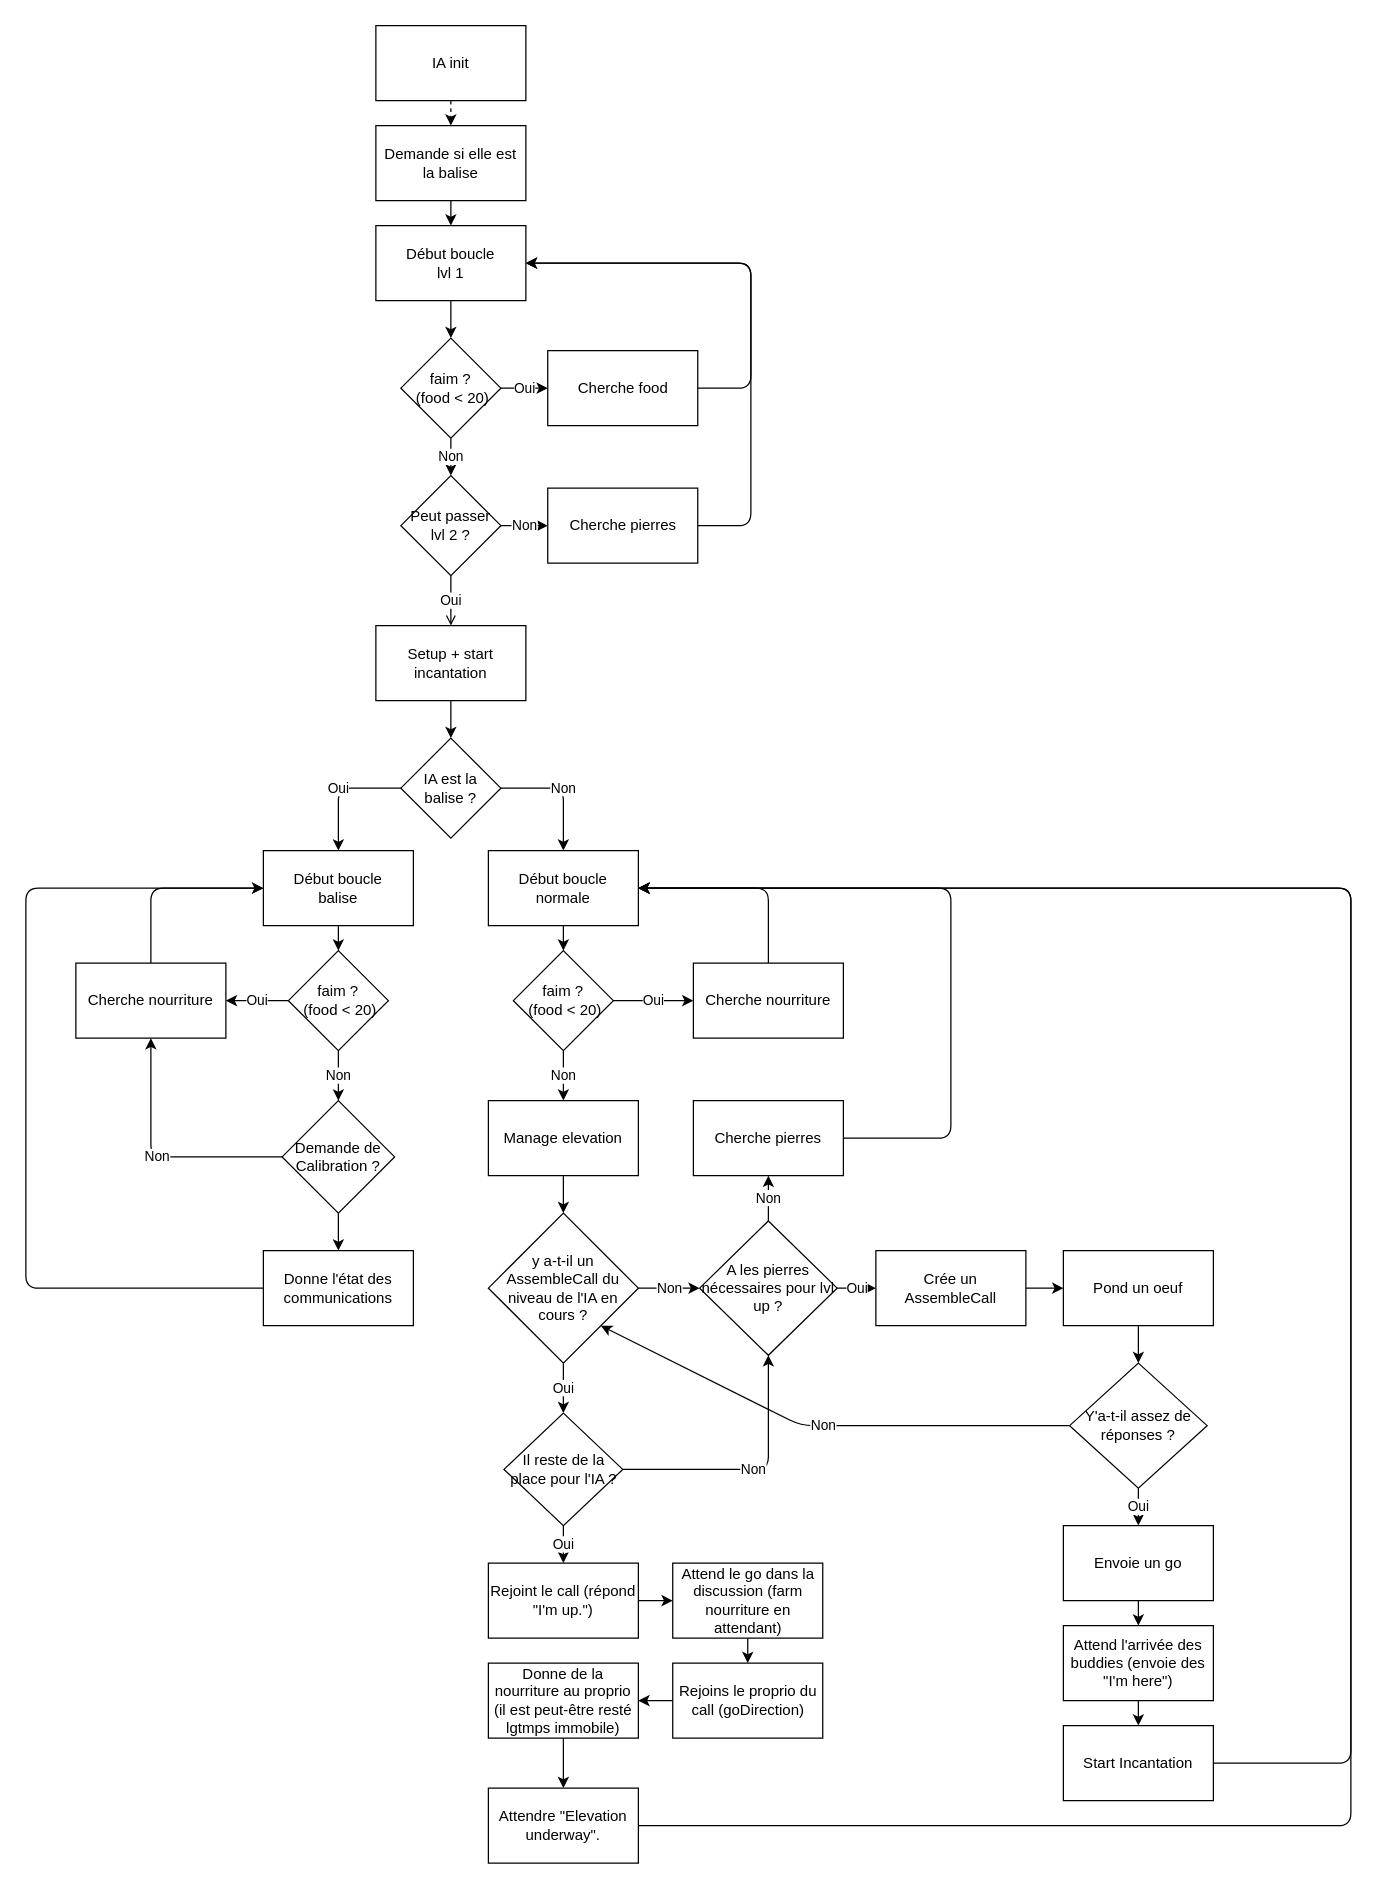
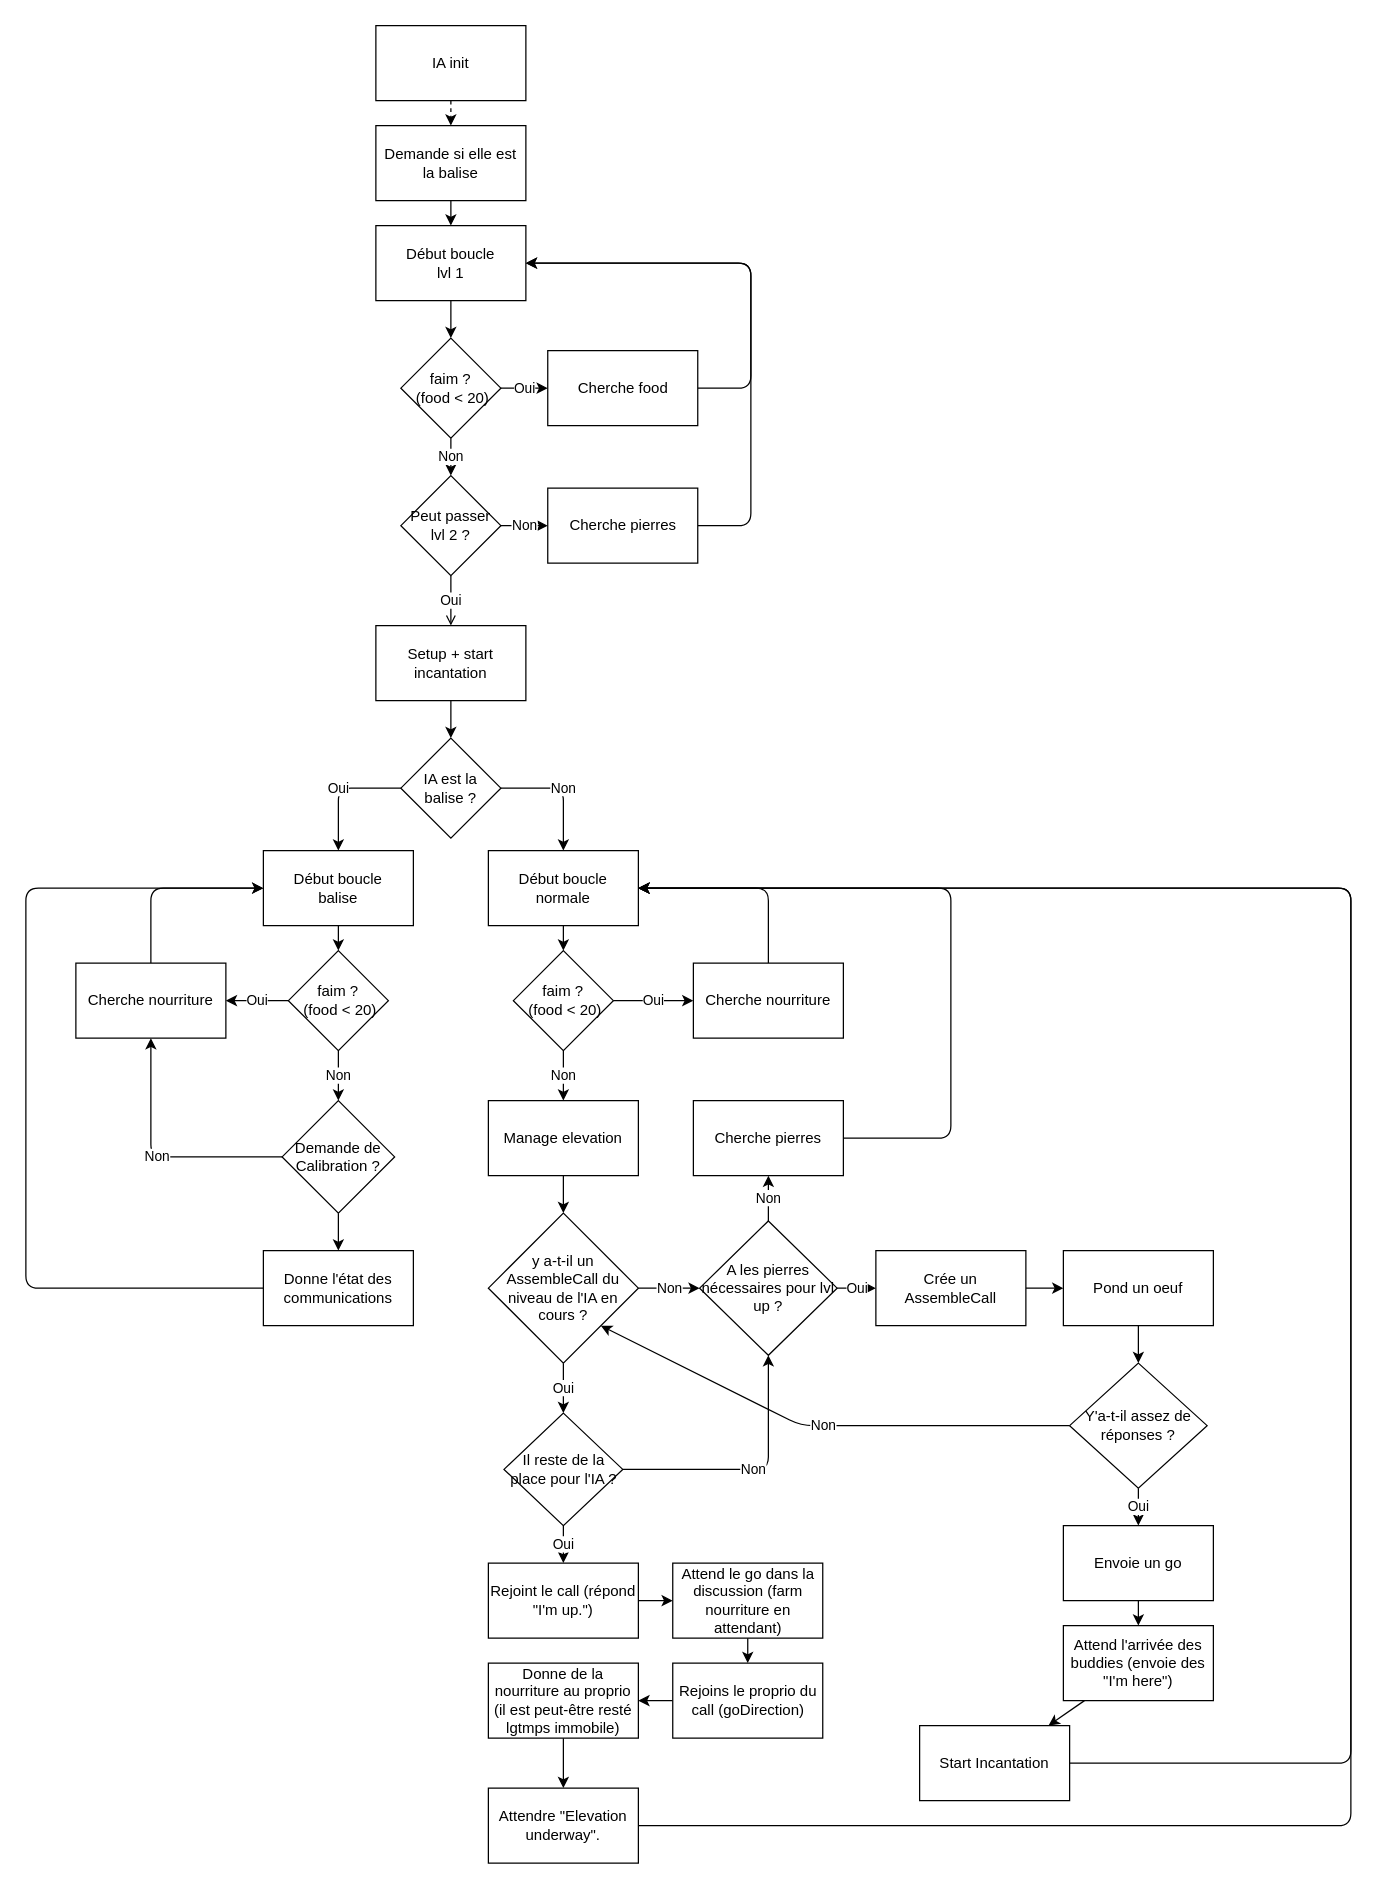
(1138, 1763) -> (994, 1763)
